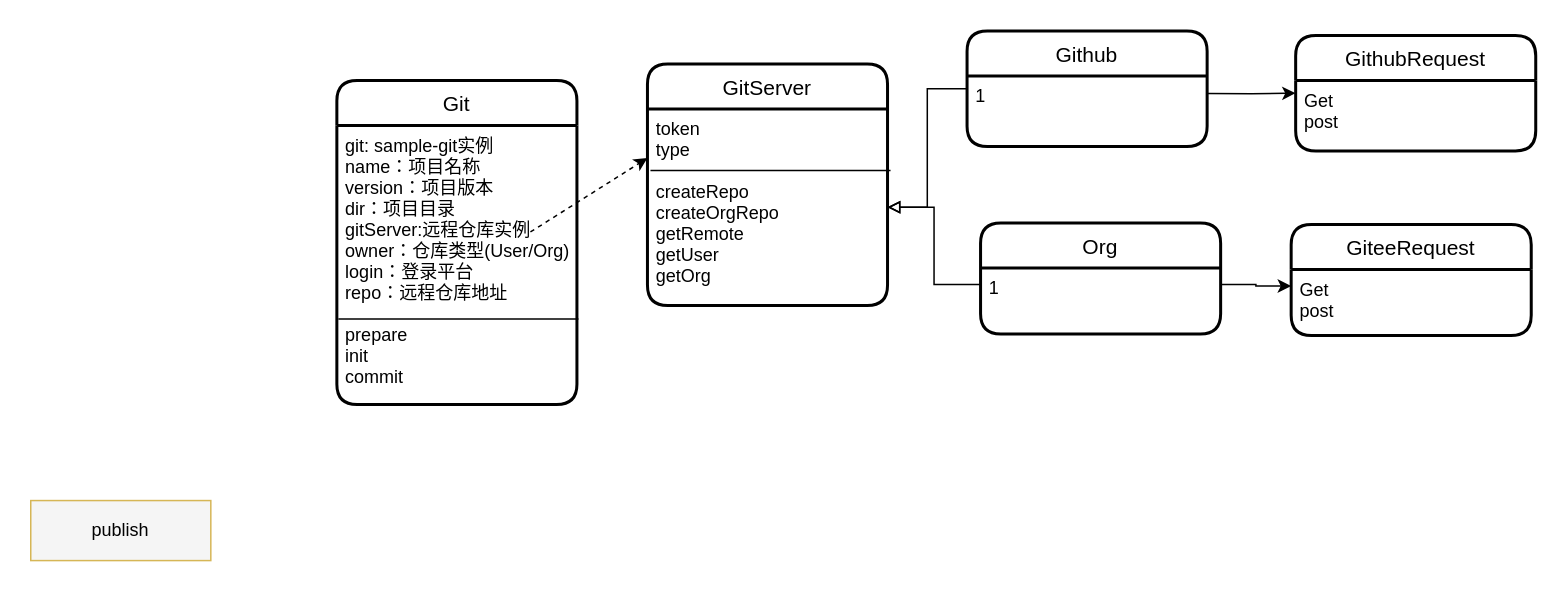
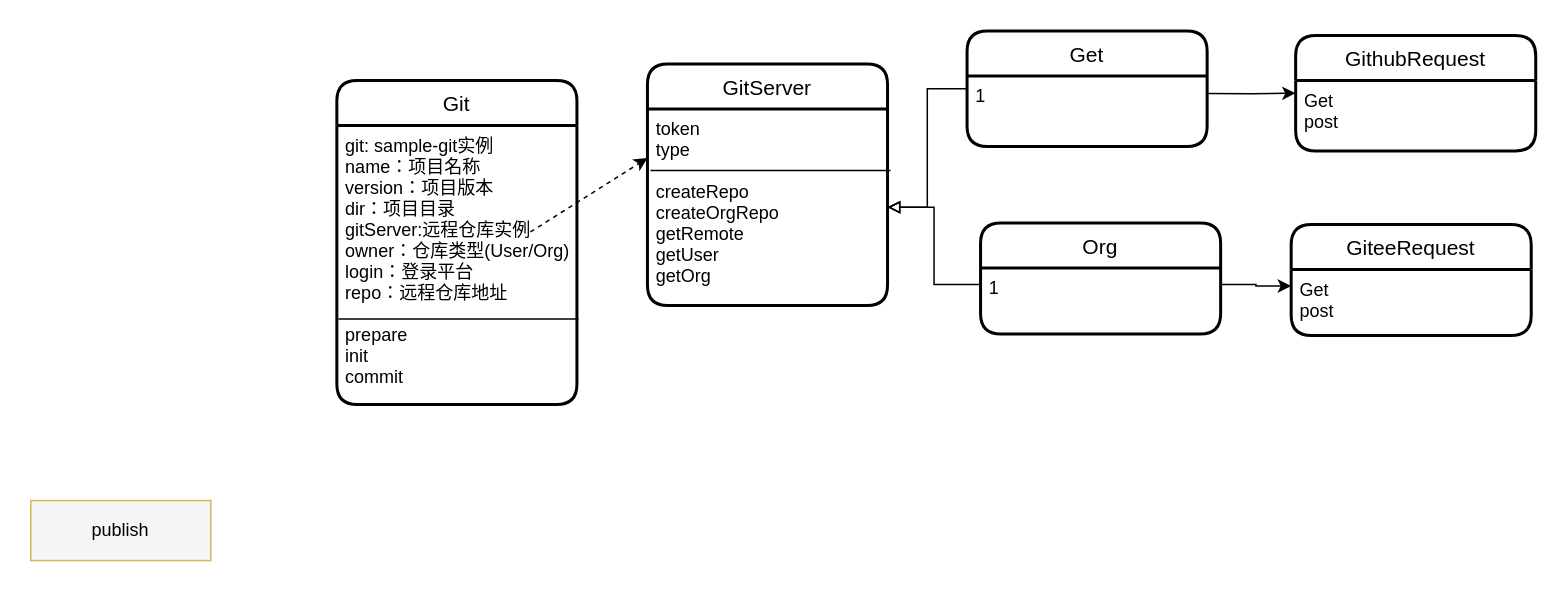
(1086, 55) -> (1086, 55)
